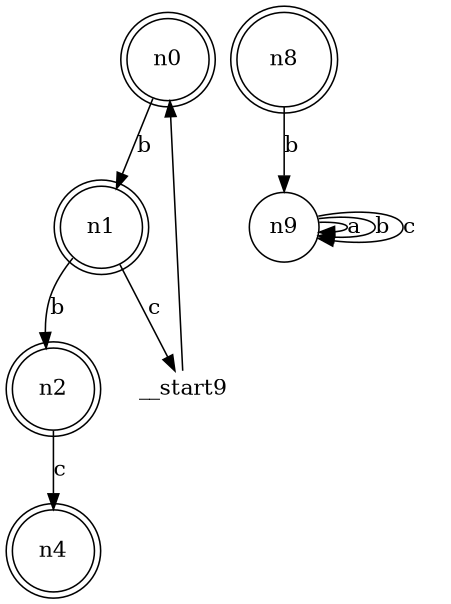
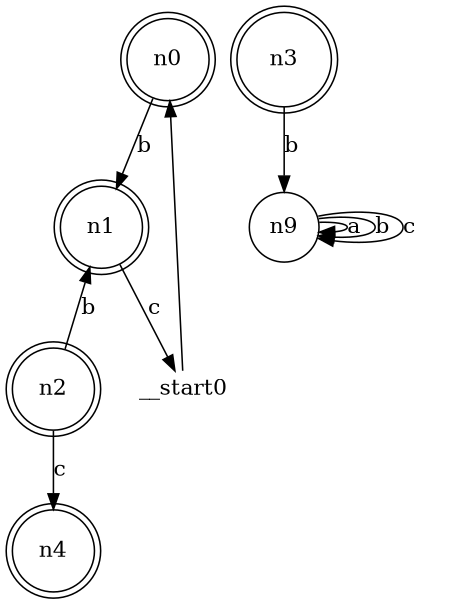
(284, 60) -> (284, 60)
(52, 293) -> (75, 316)
(184, 389) -> (184, 389)
